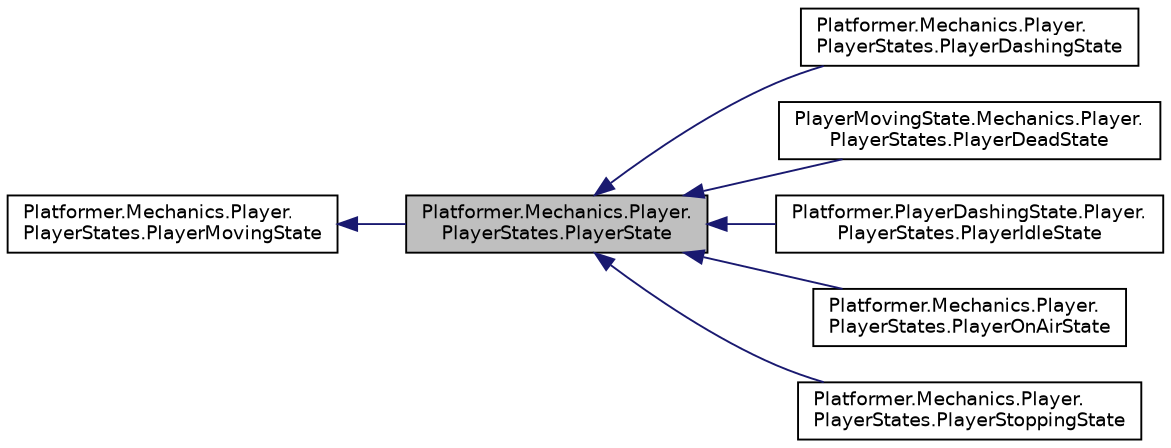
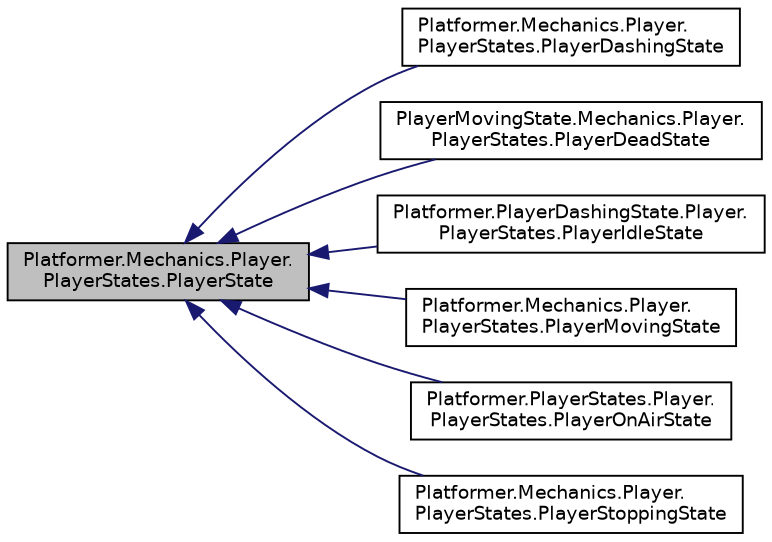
(382, 224) -> (367, 295)
(970, 318) -> (571, 411)
